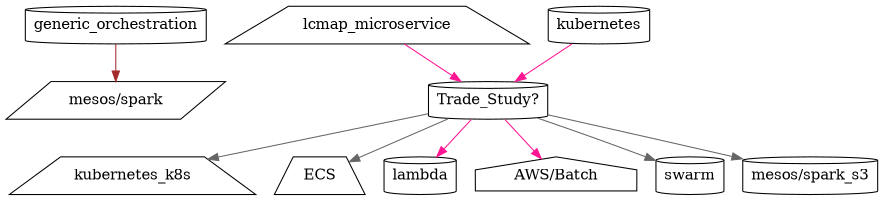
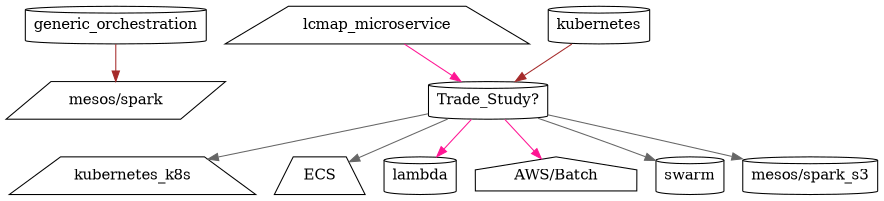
(548, 60) -> (548, 60)
